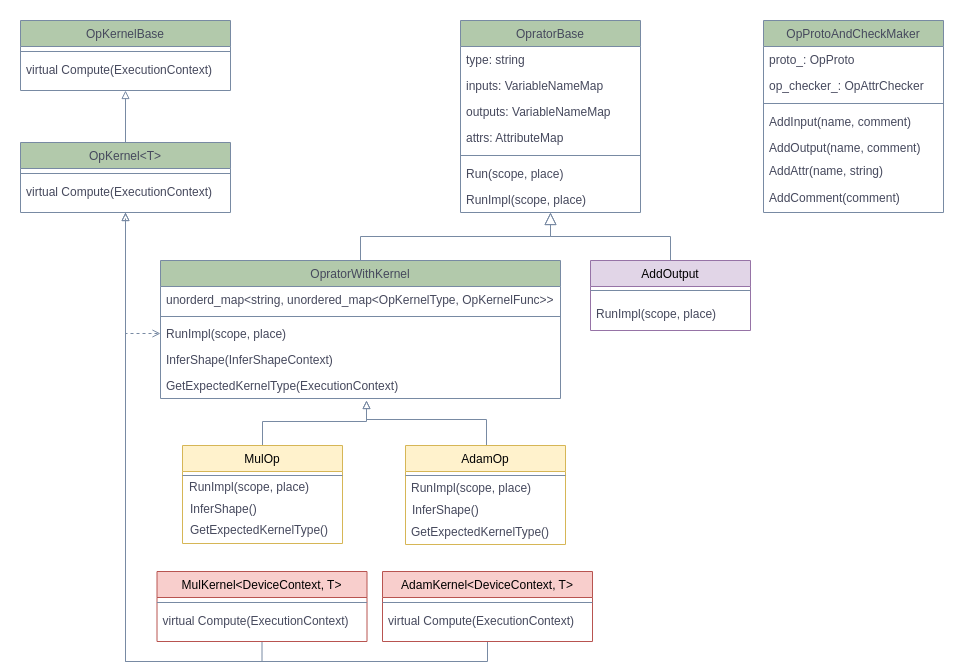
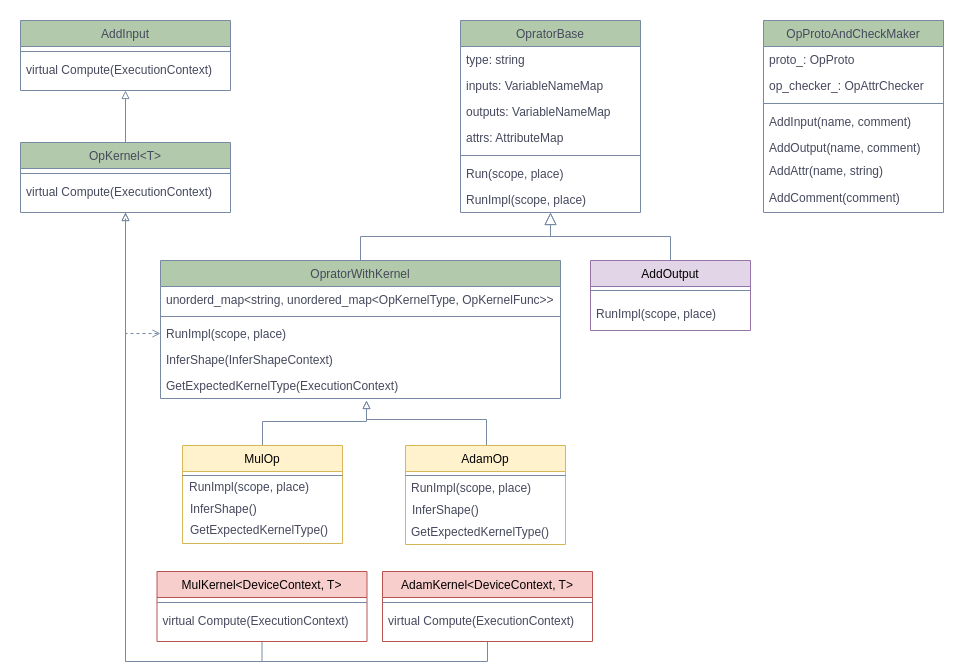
(125, 34) -> (125, 34)
